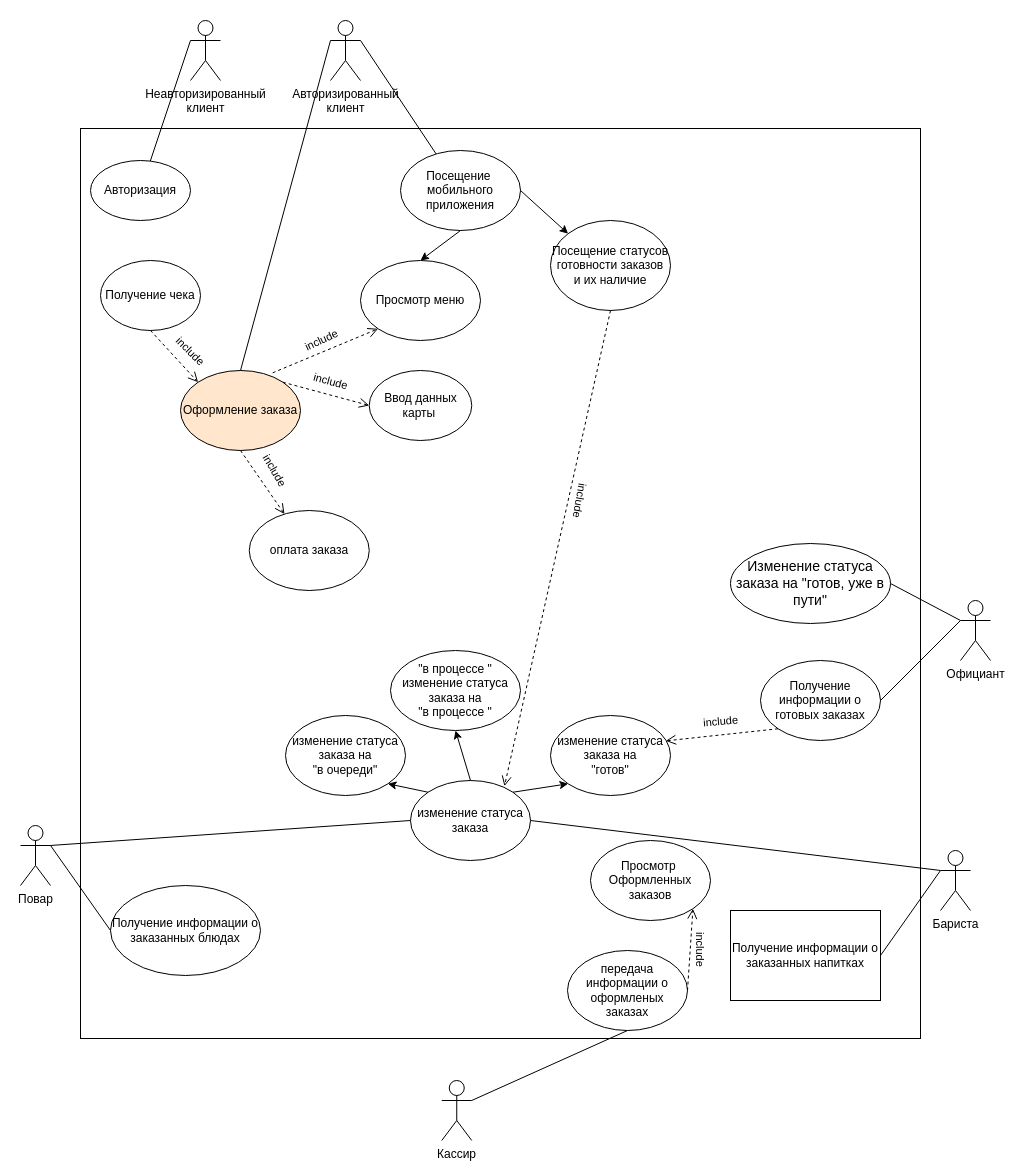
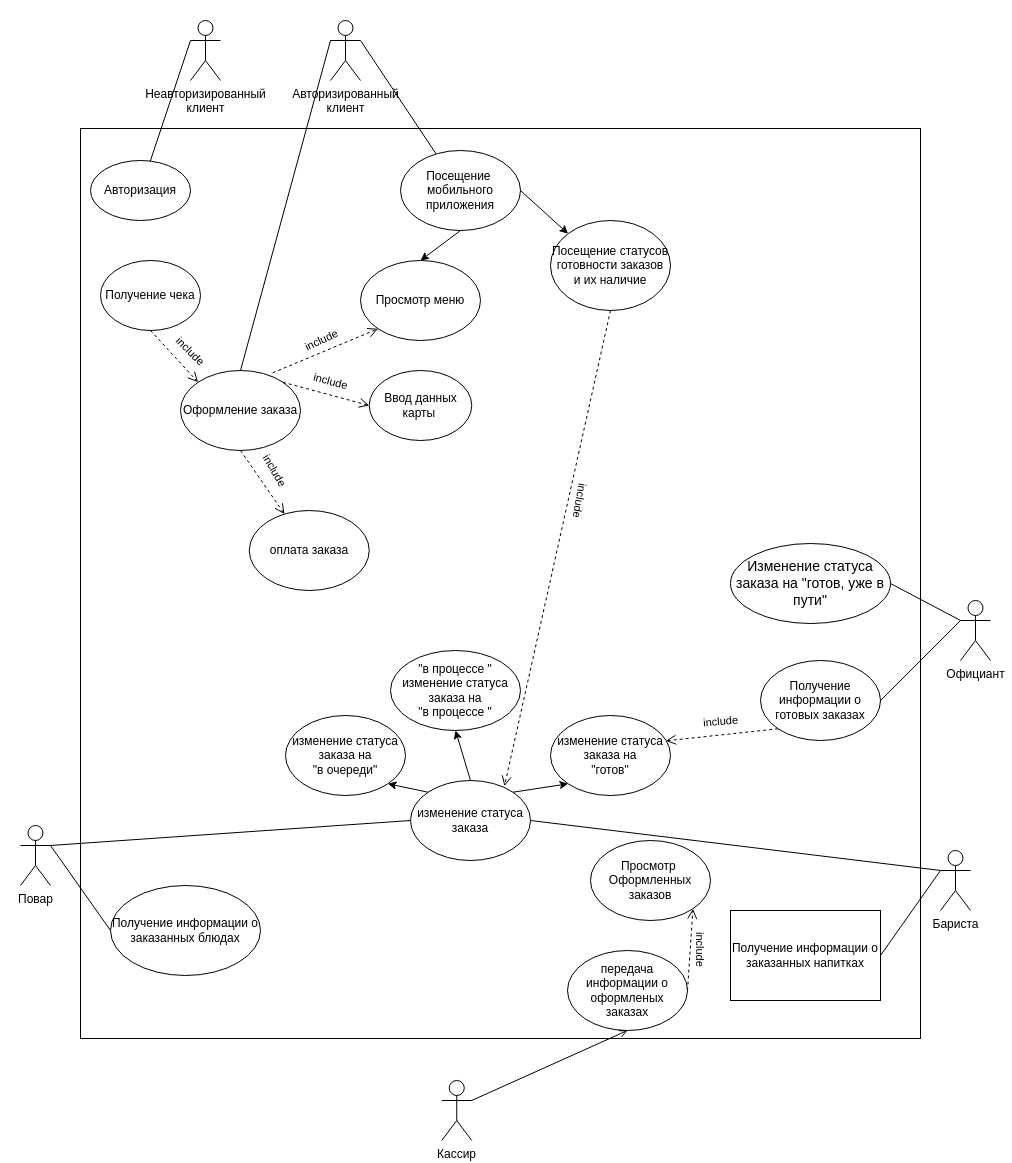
(241, 411) -> (241, 411)
(623, 1033) -> (622, 1033)
